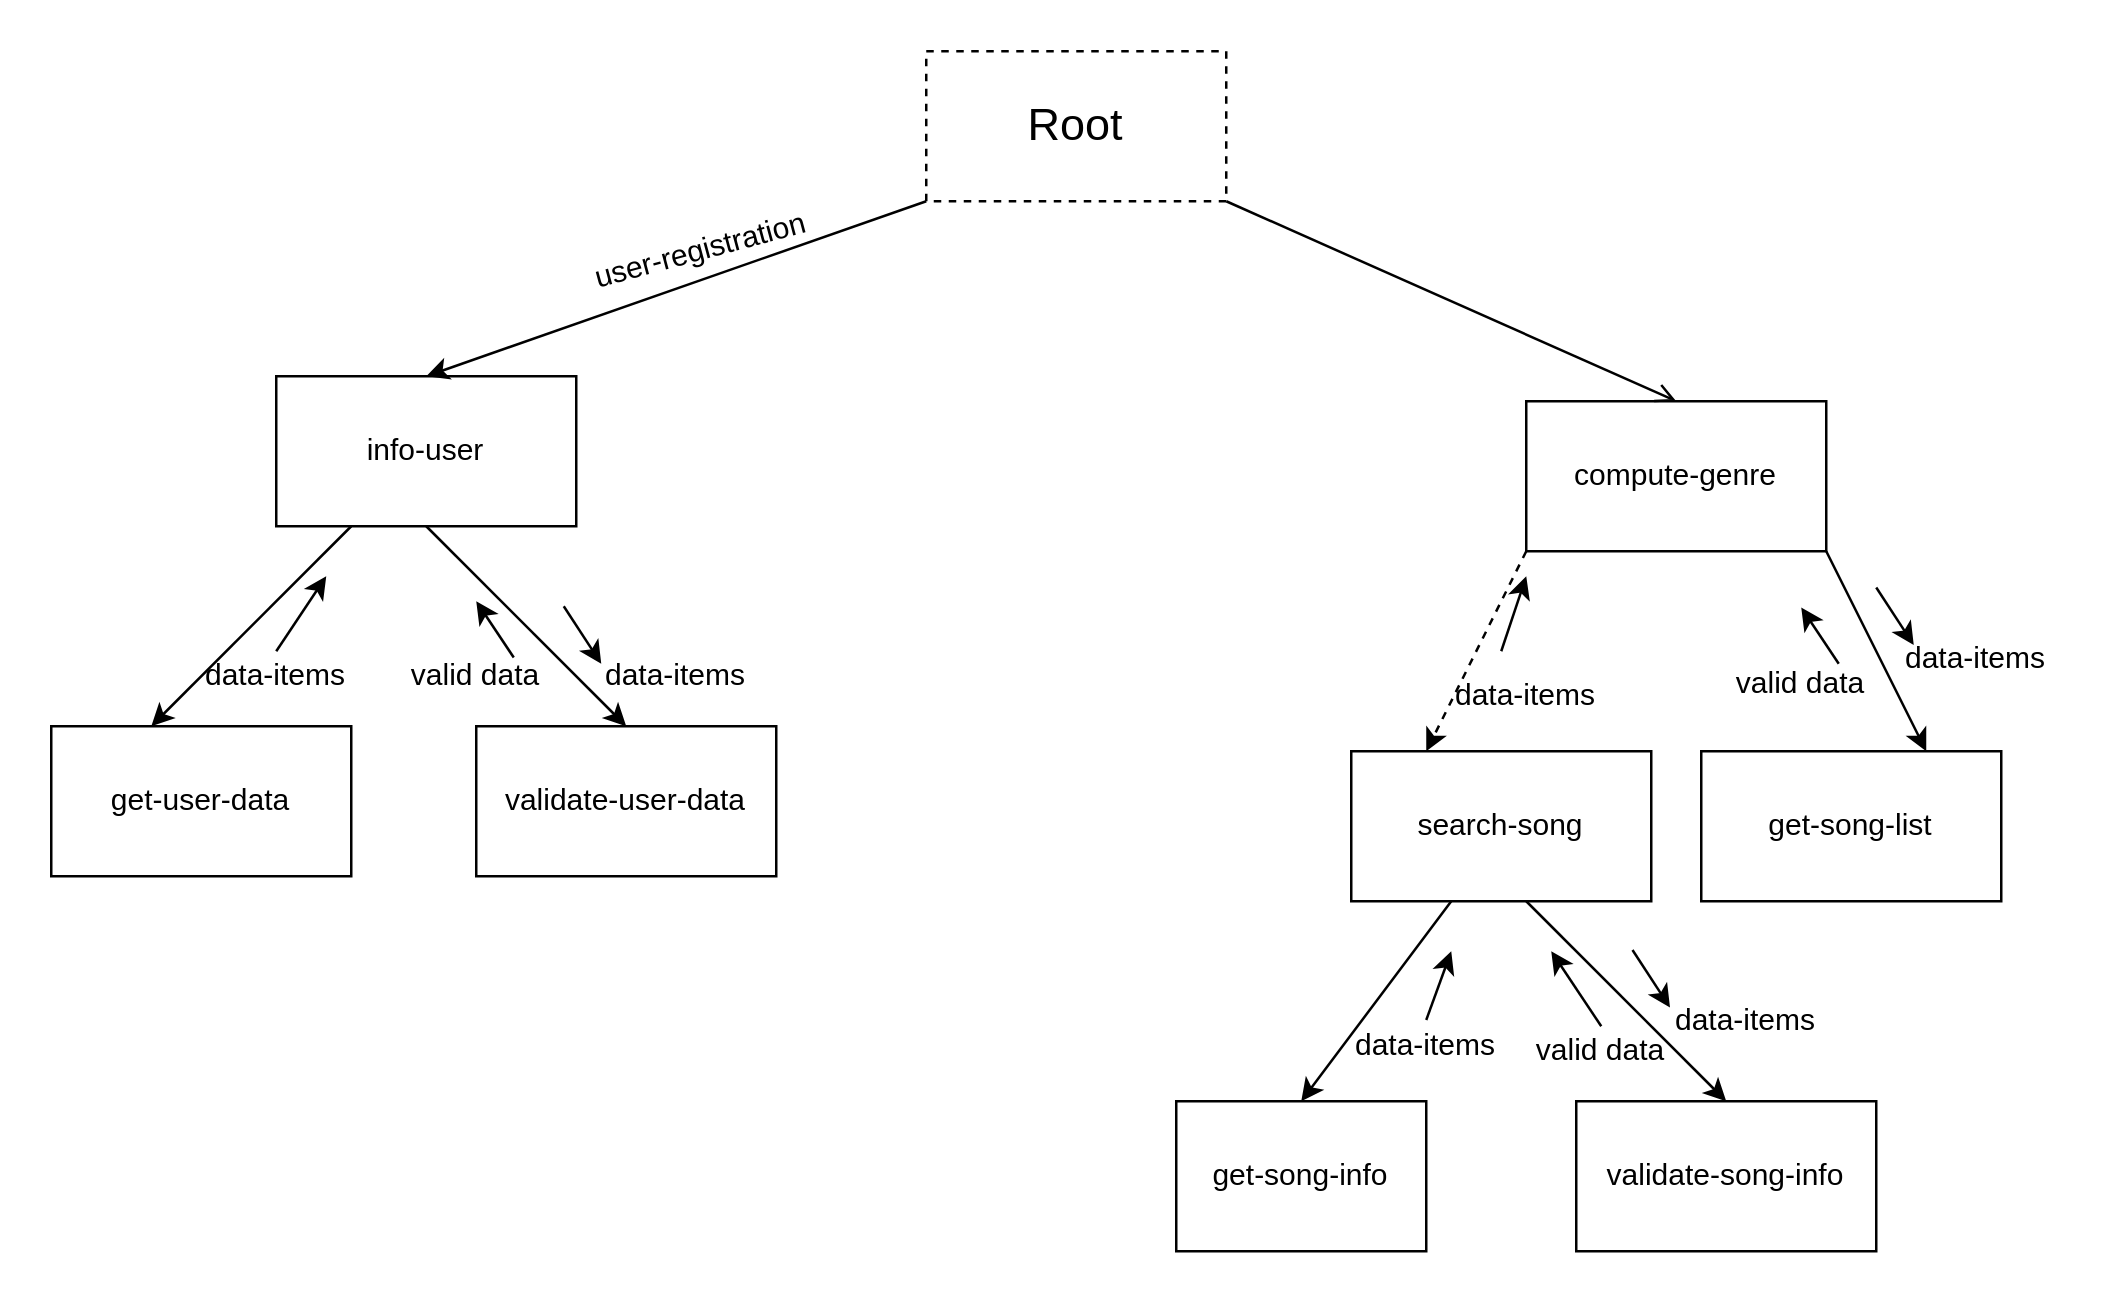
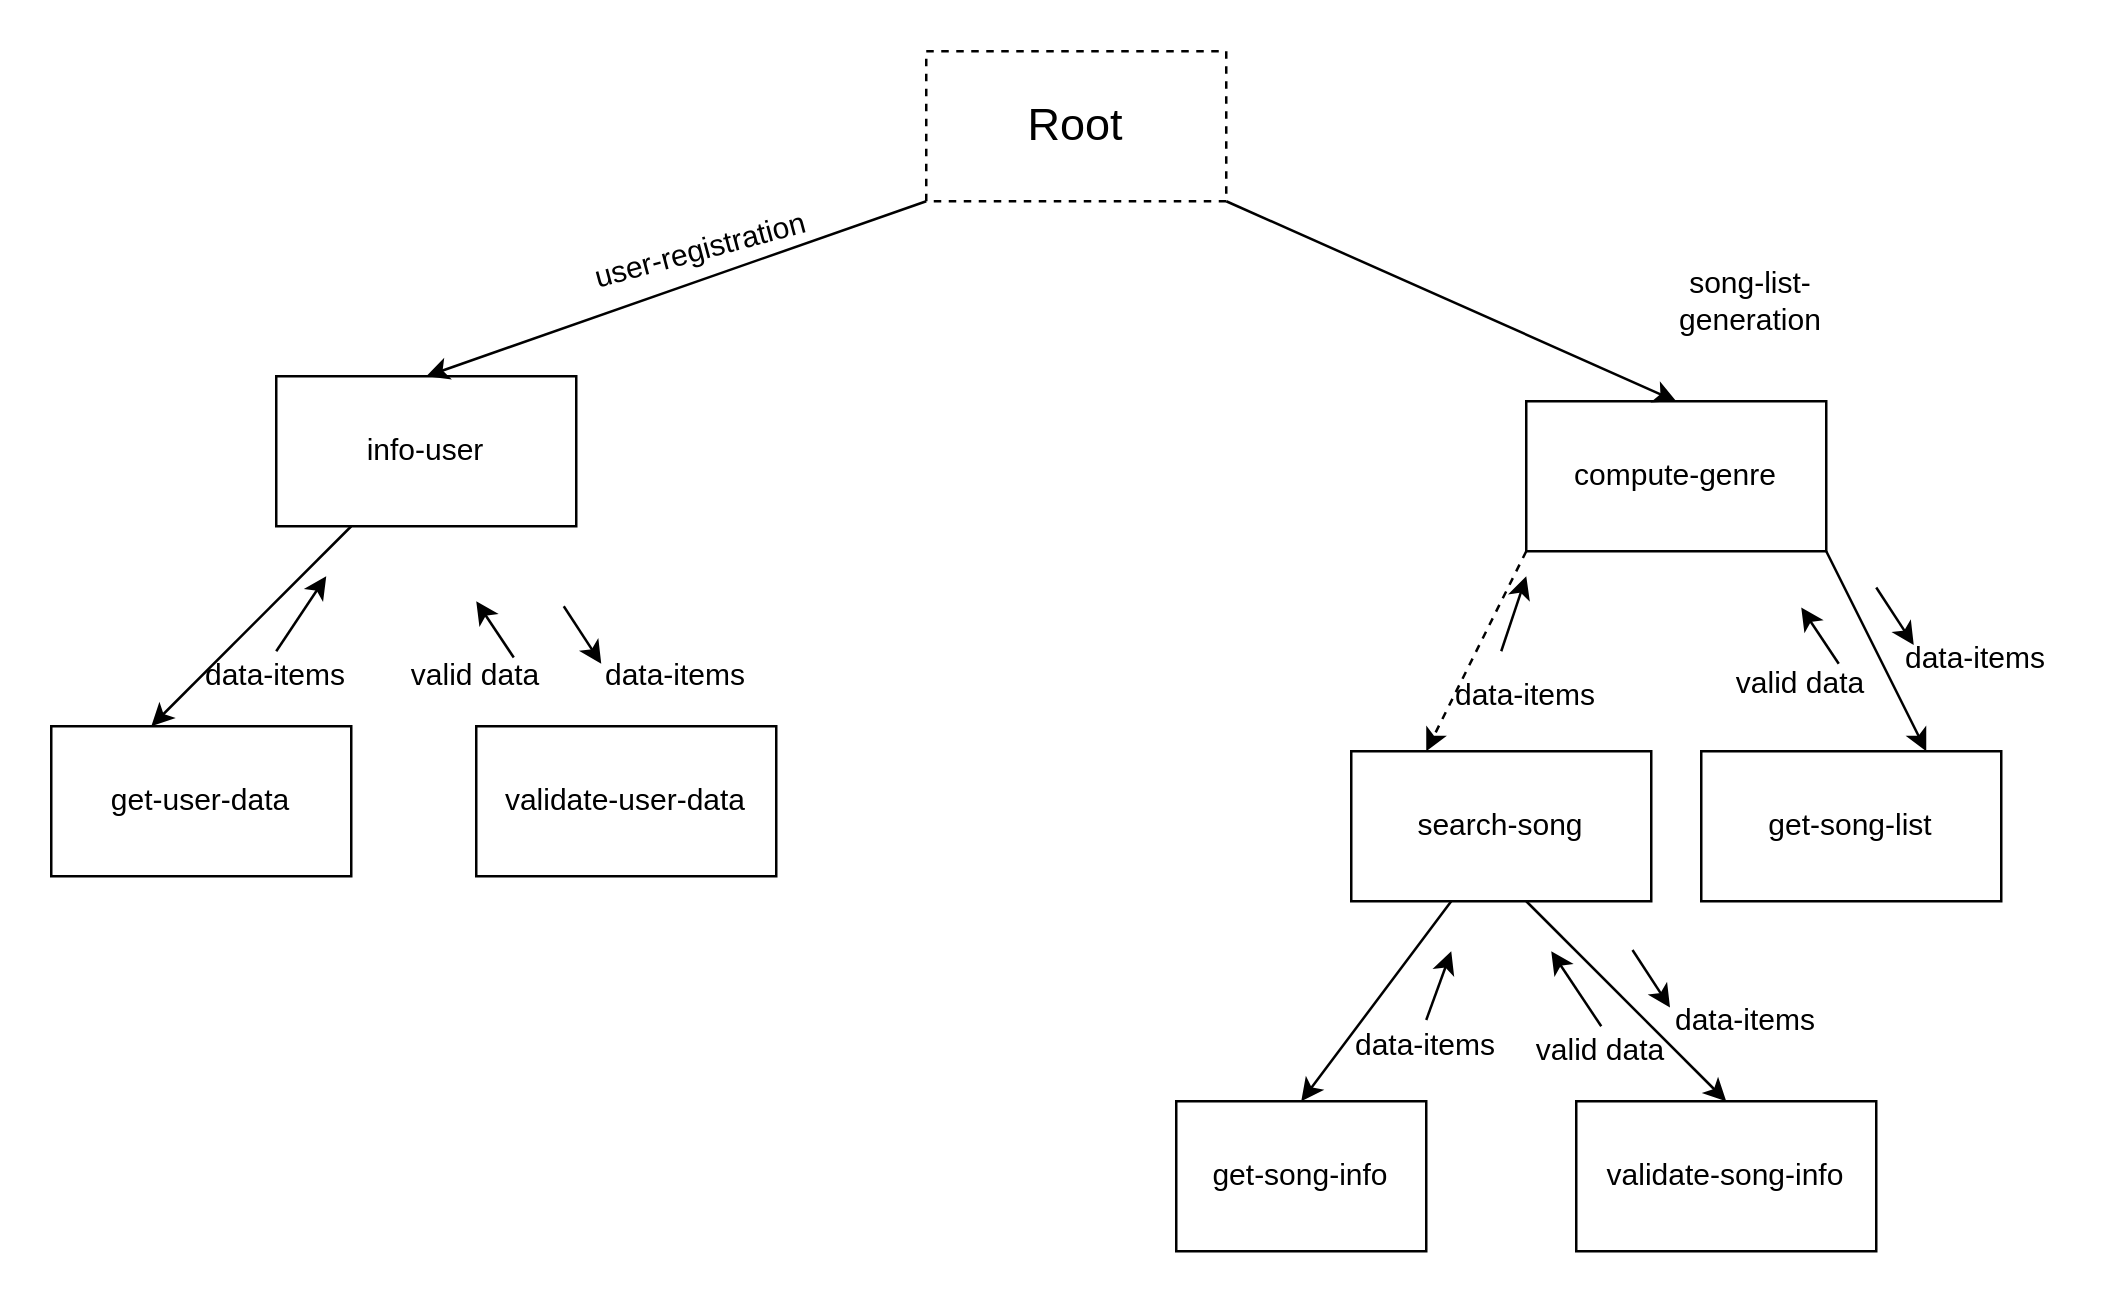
none -> (1751, 301)
(1663, 395) -> (1659, 394)
(521, 621) -> none
